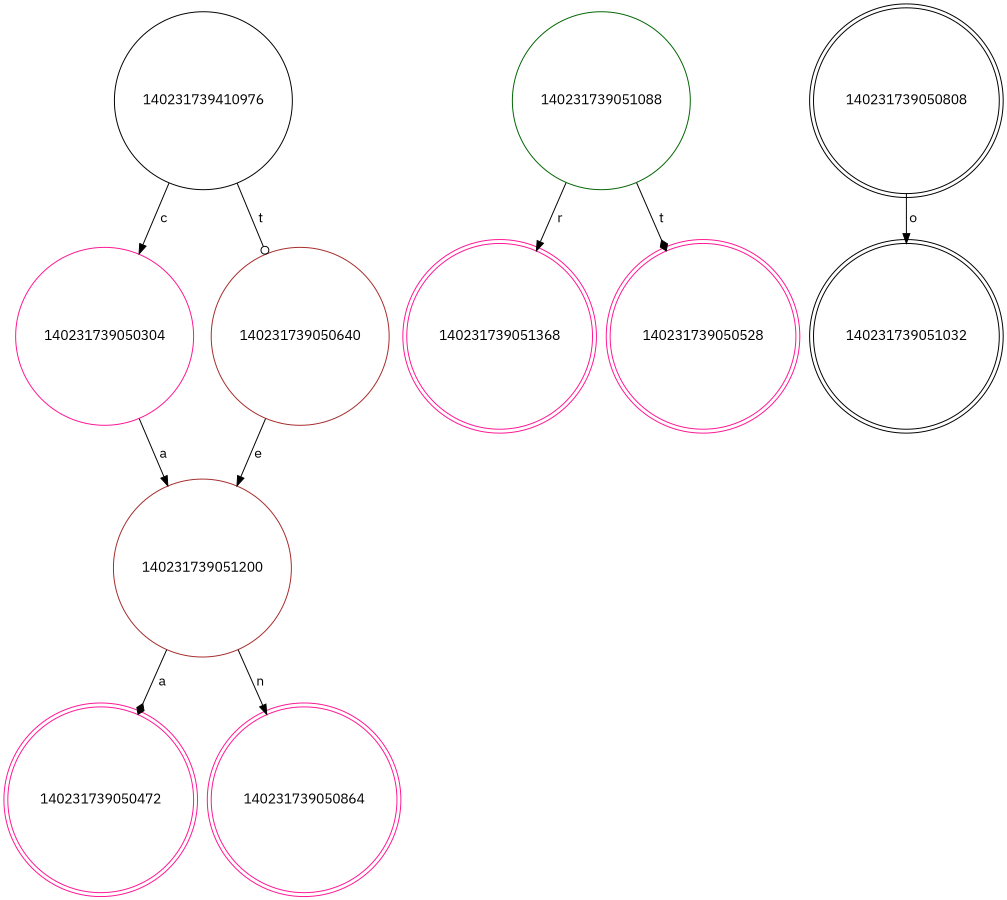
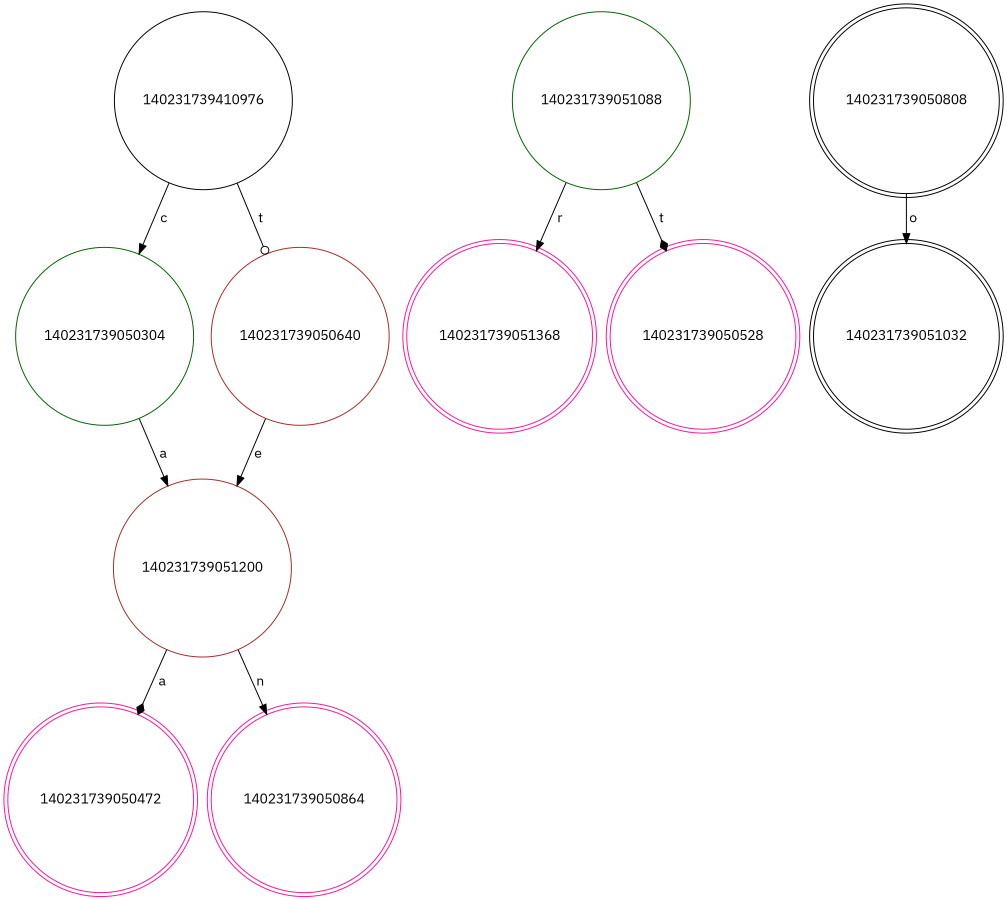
(105, 336) -> (105, 336)
